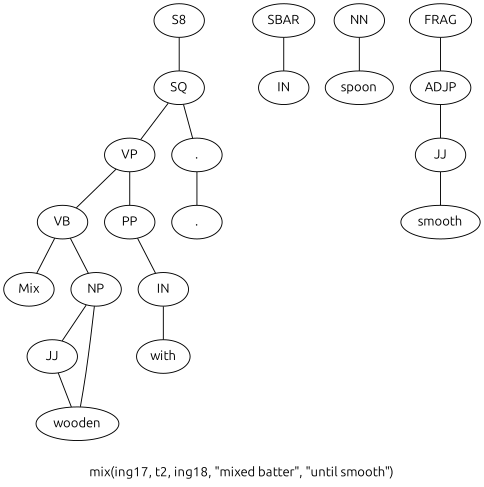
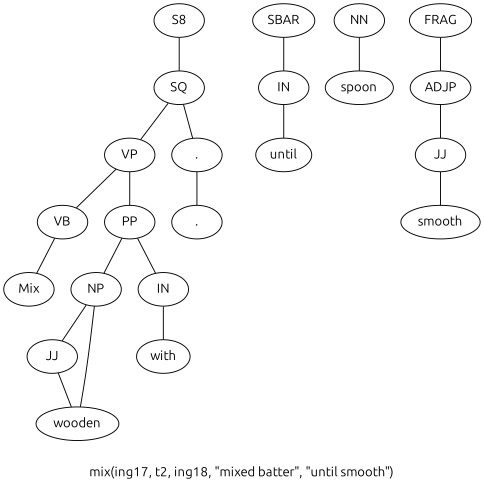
none -> (284, 155)
(79, 256) -> (113, 256)
